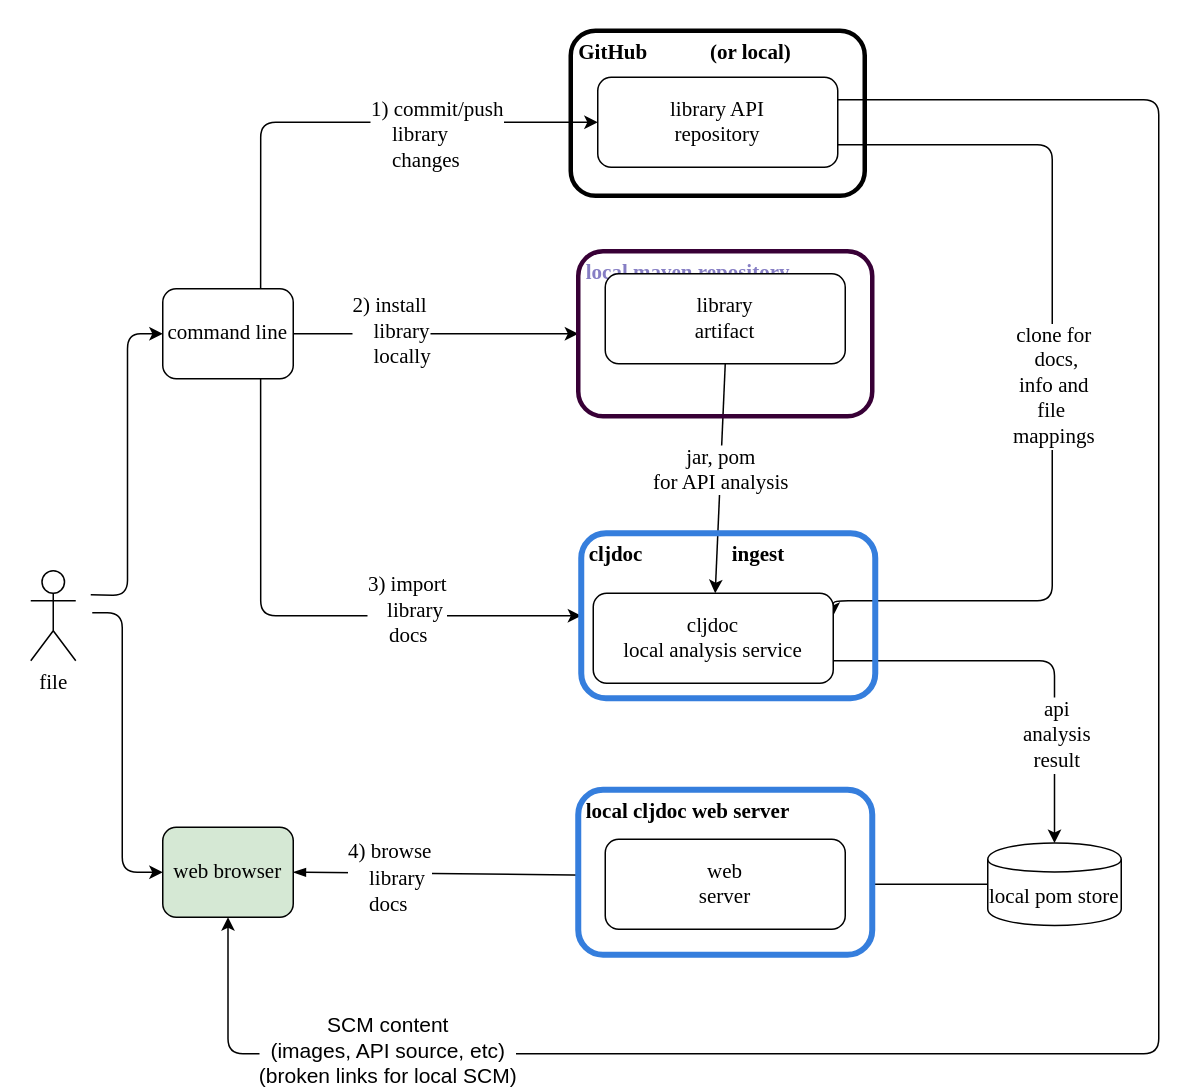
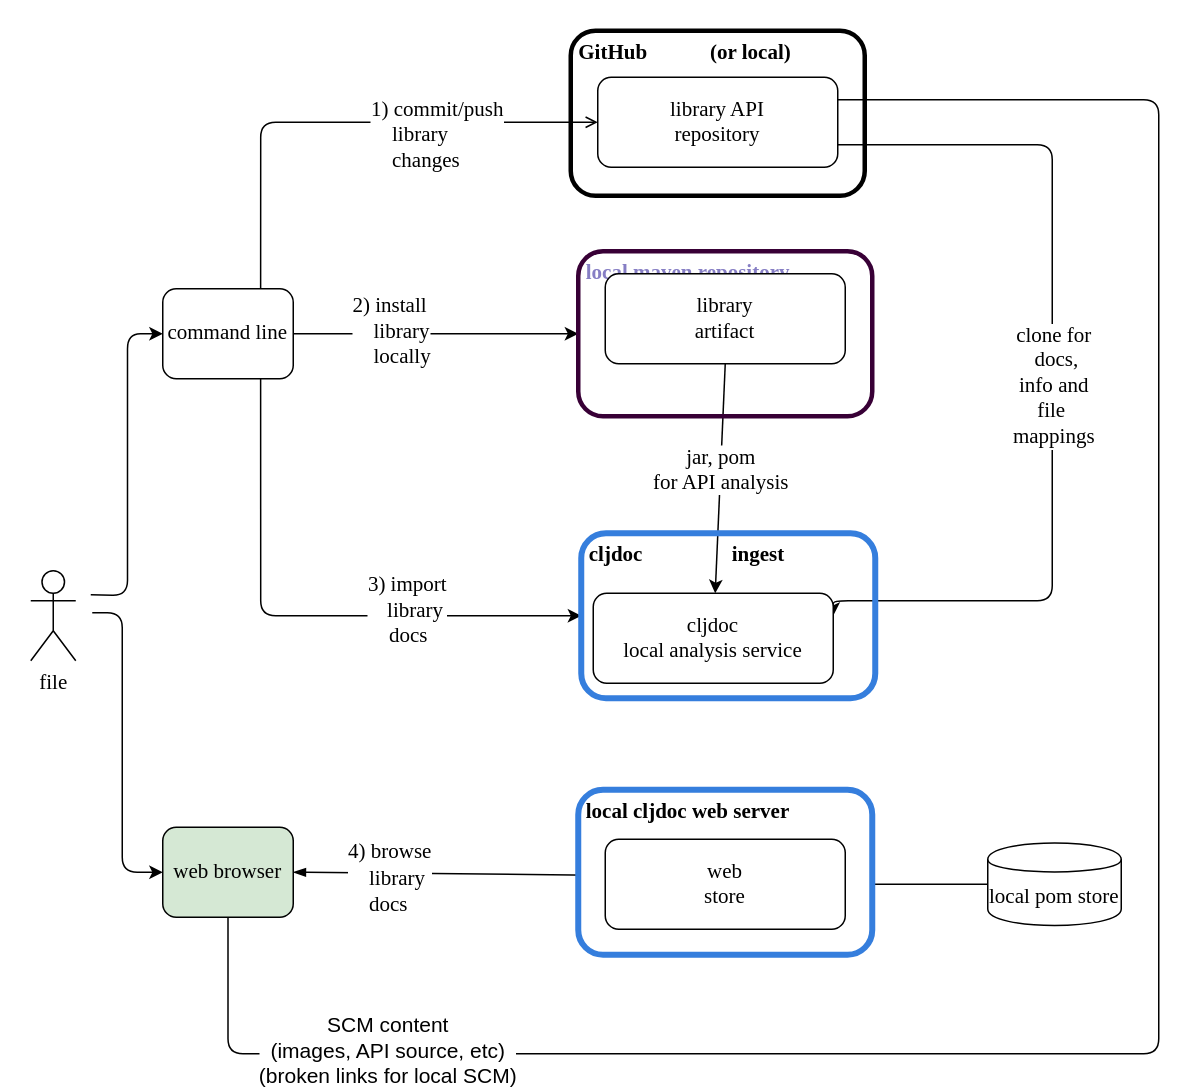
(586, 122) -> (588, 122)
(979, 661) -> none
(725, 884) -> (725, 884)
(228, 929) -> (228, 924)
